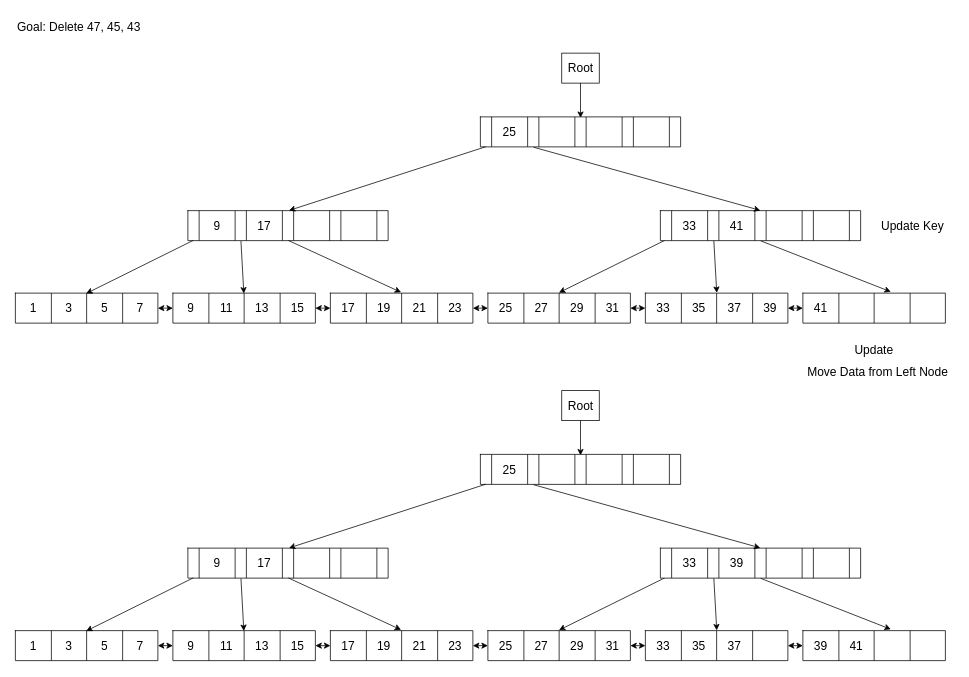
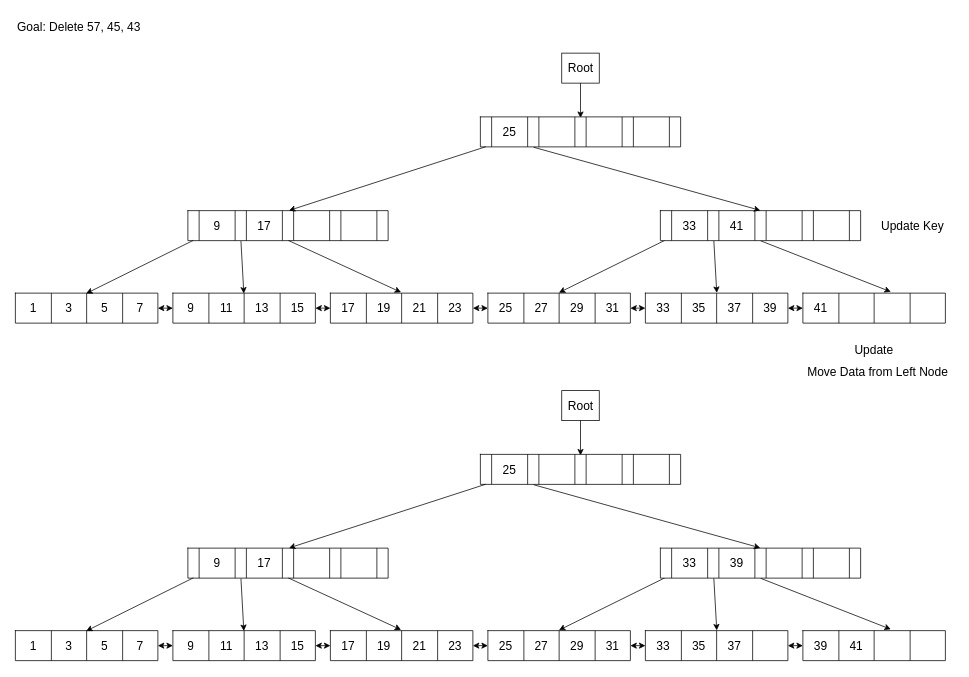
(79, 27) -> (79, 27)
